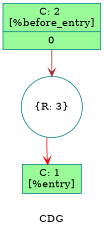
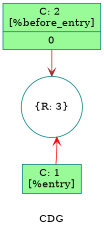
(47, 147) -> (57, 155)
